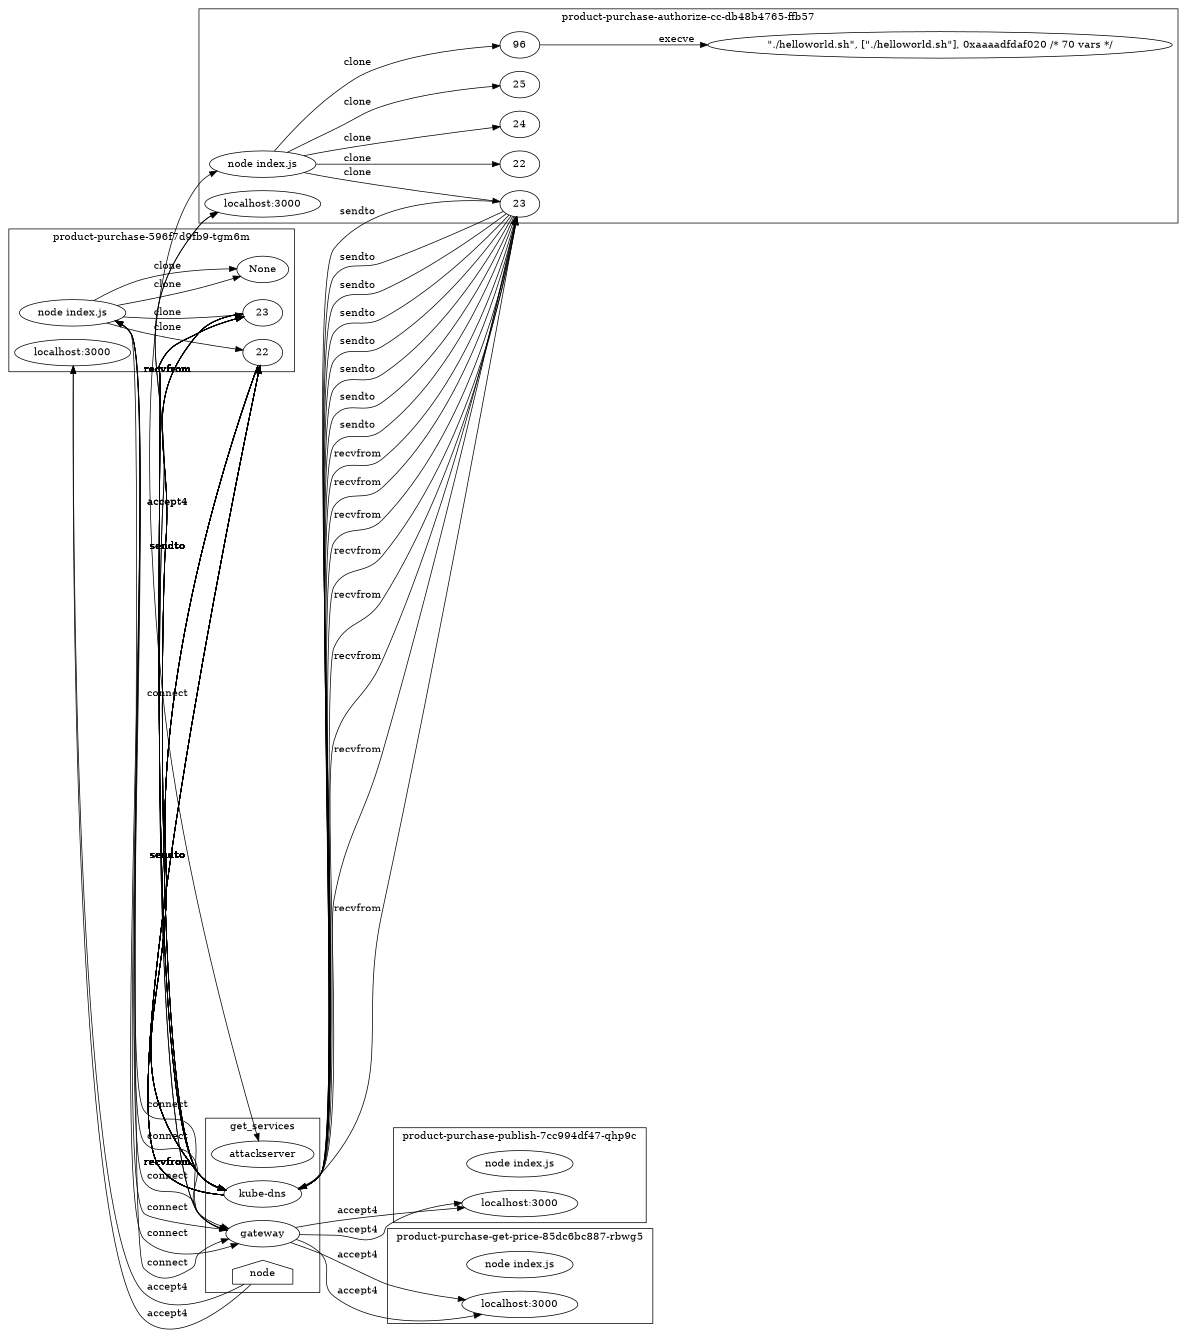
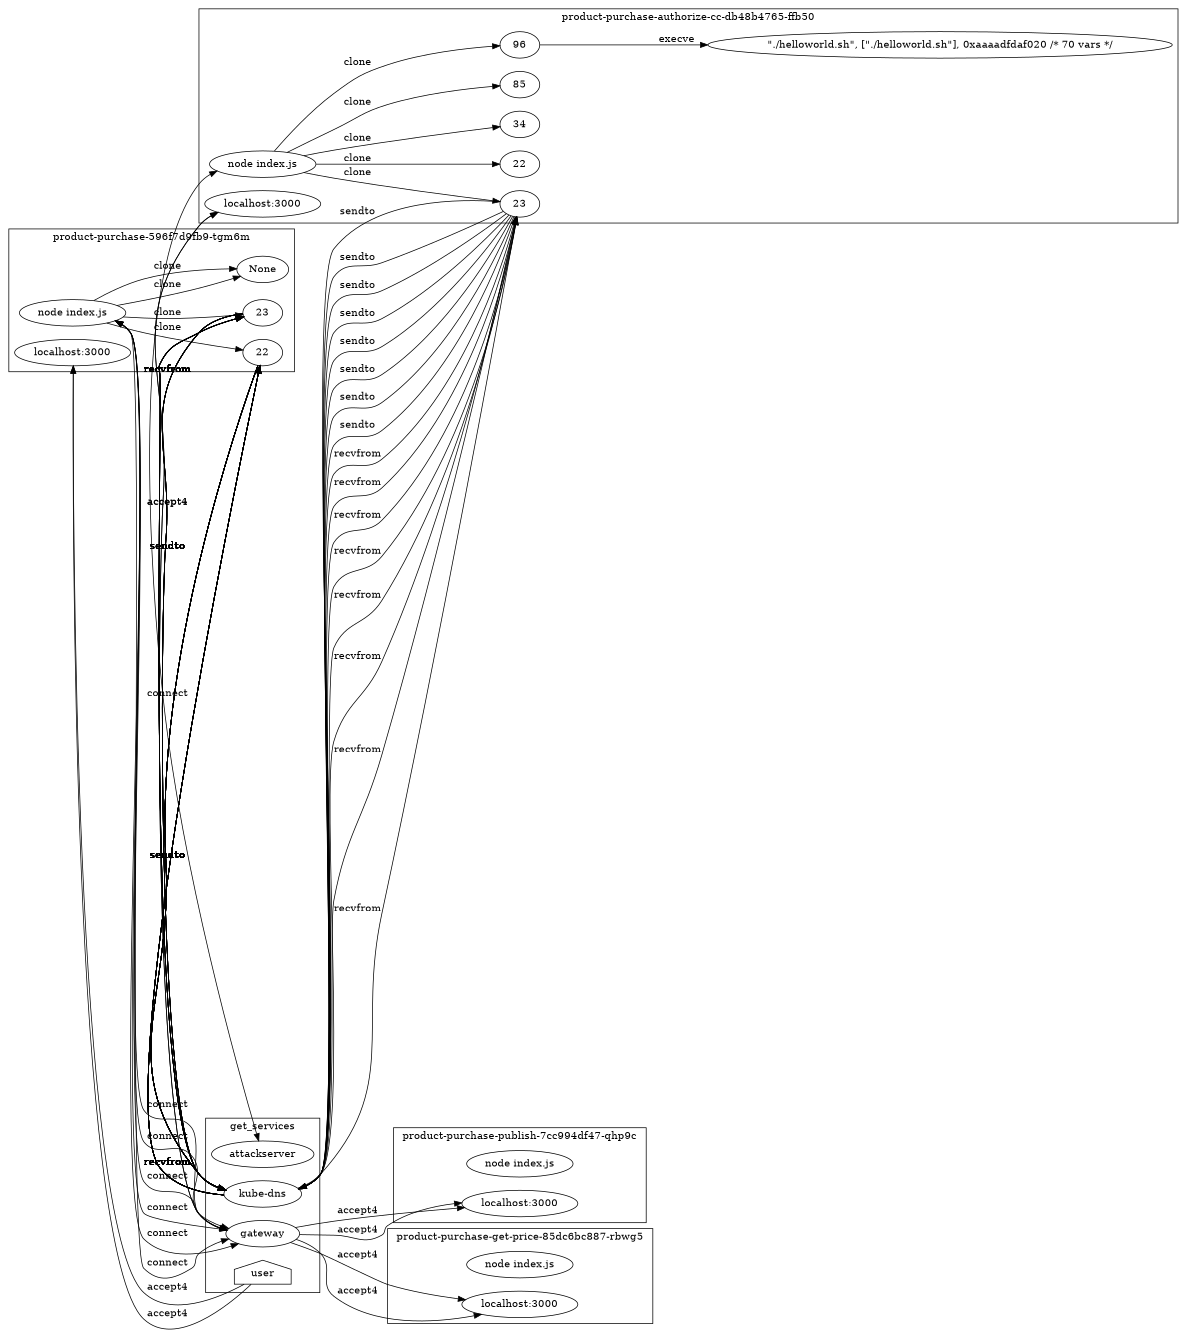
(688, 17) -> (688, 17)
(520, 85) -> (520, 85)
(520, 124) -> (520, 124)
(263, 1273) -> (263, 1273)
